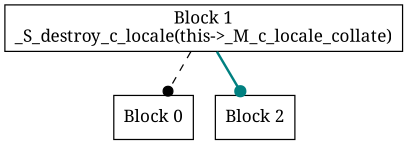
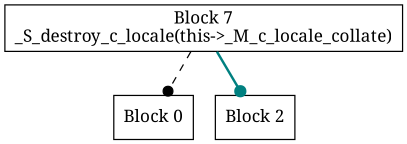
(204, 28) -> (204, 28)
